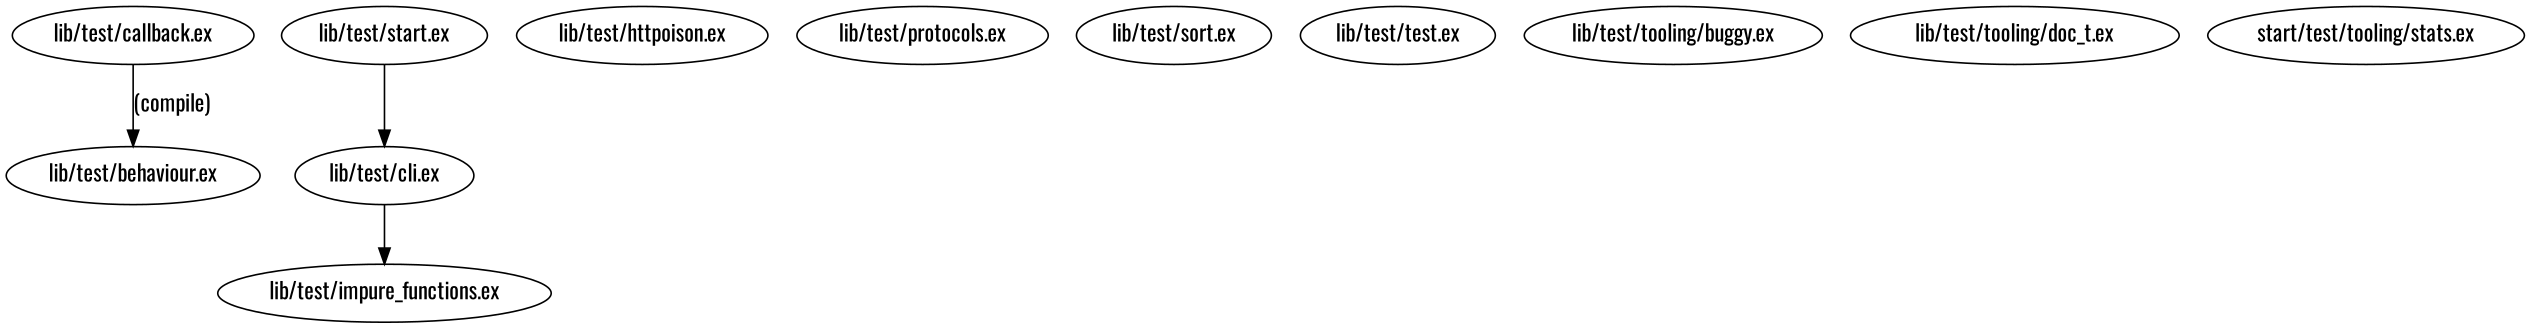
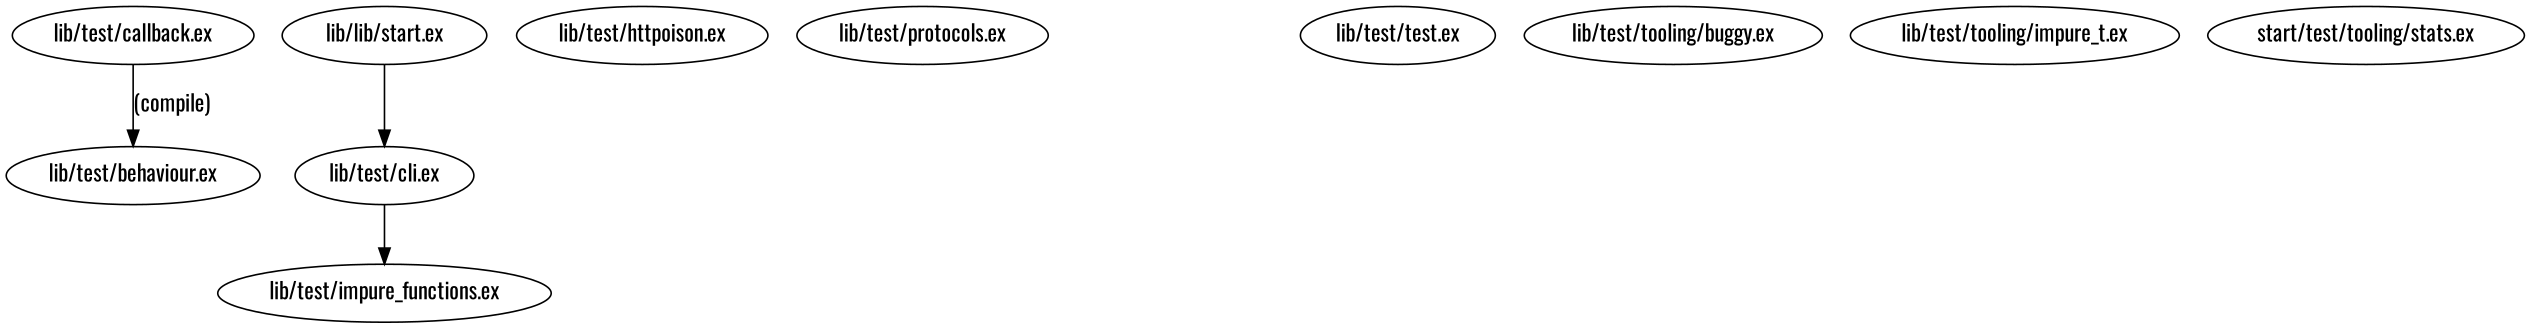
(384, 35) -> (384, 35)
(1174, 35) -> none
(2015, 35) -> (2015, 35)
